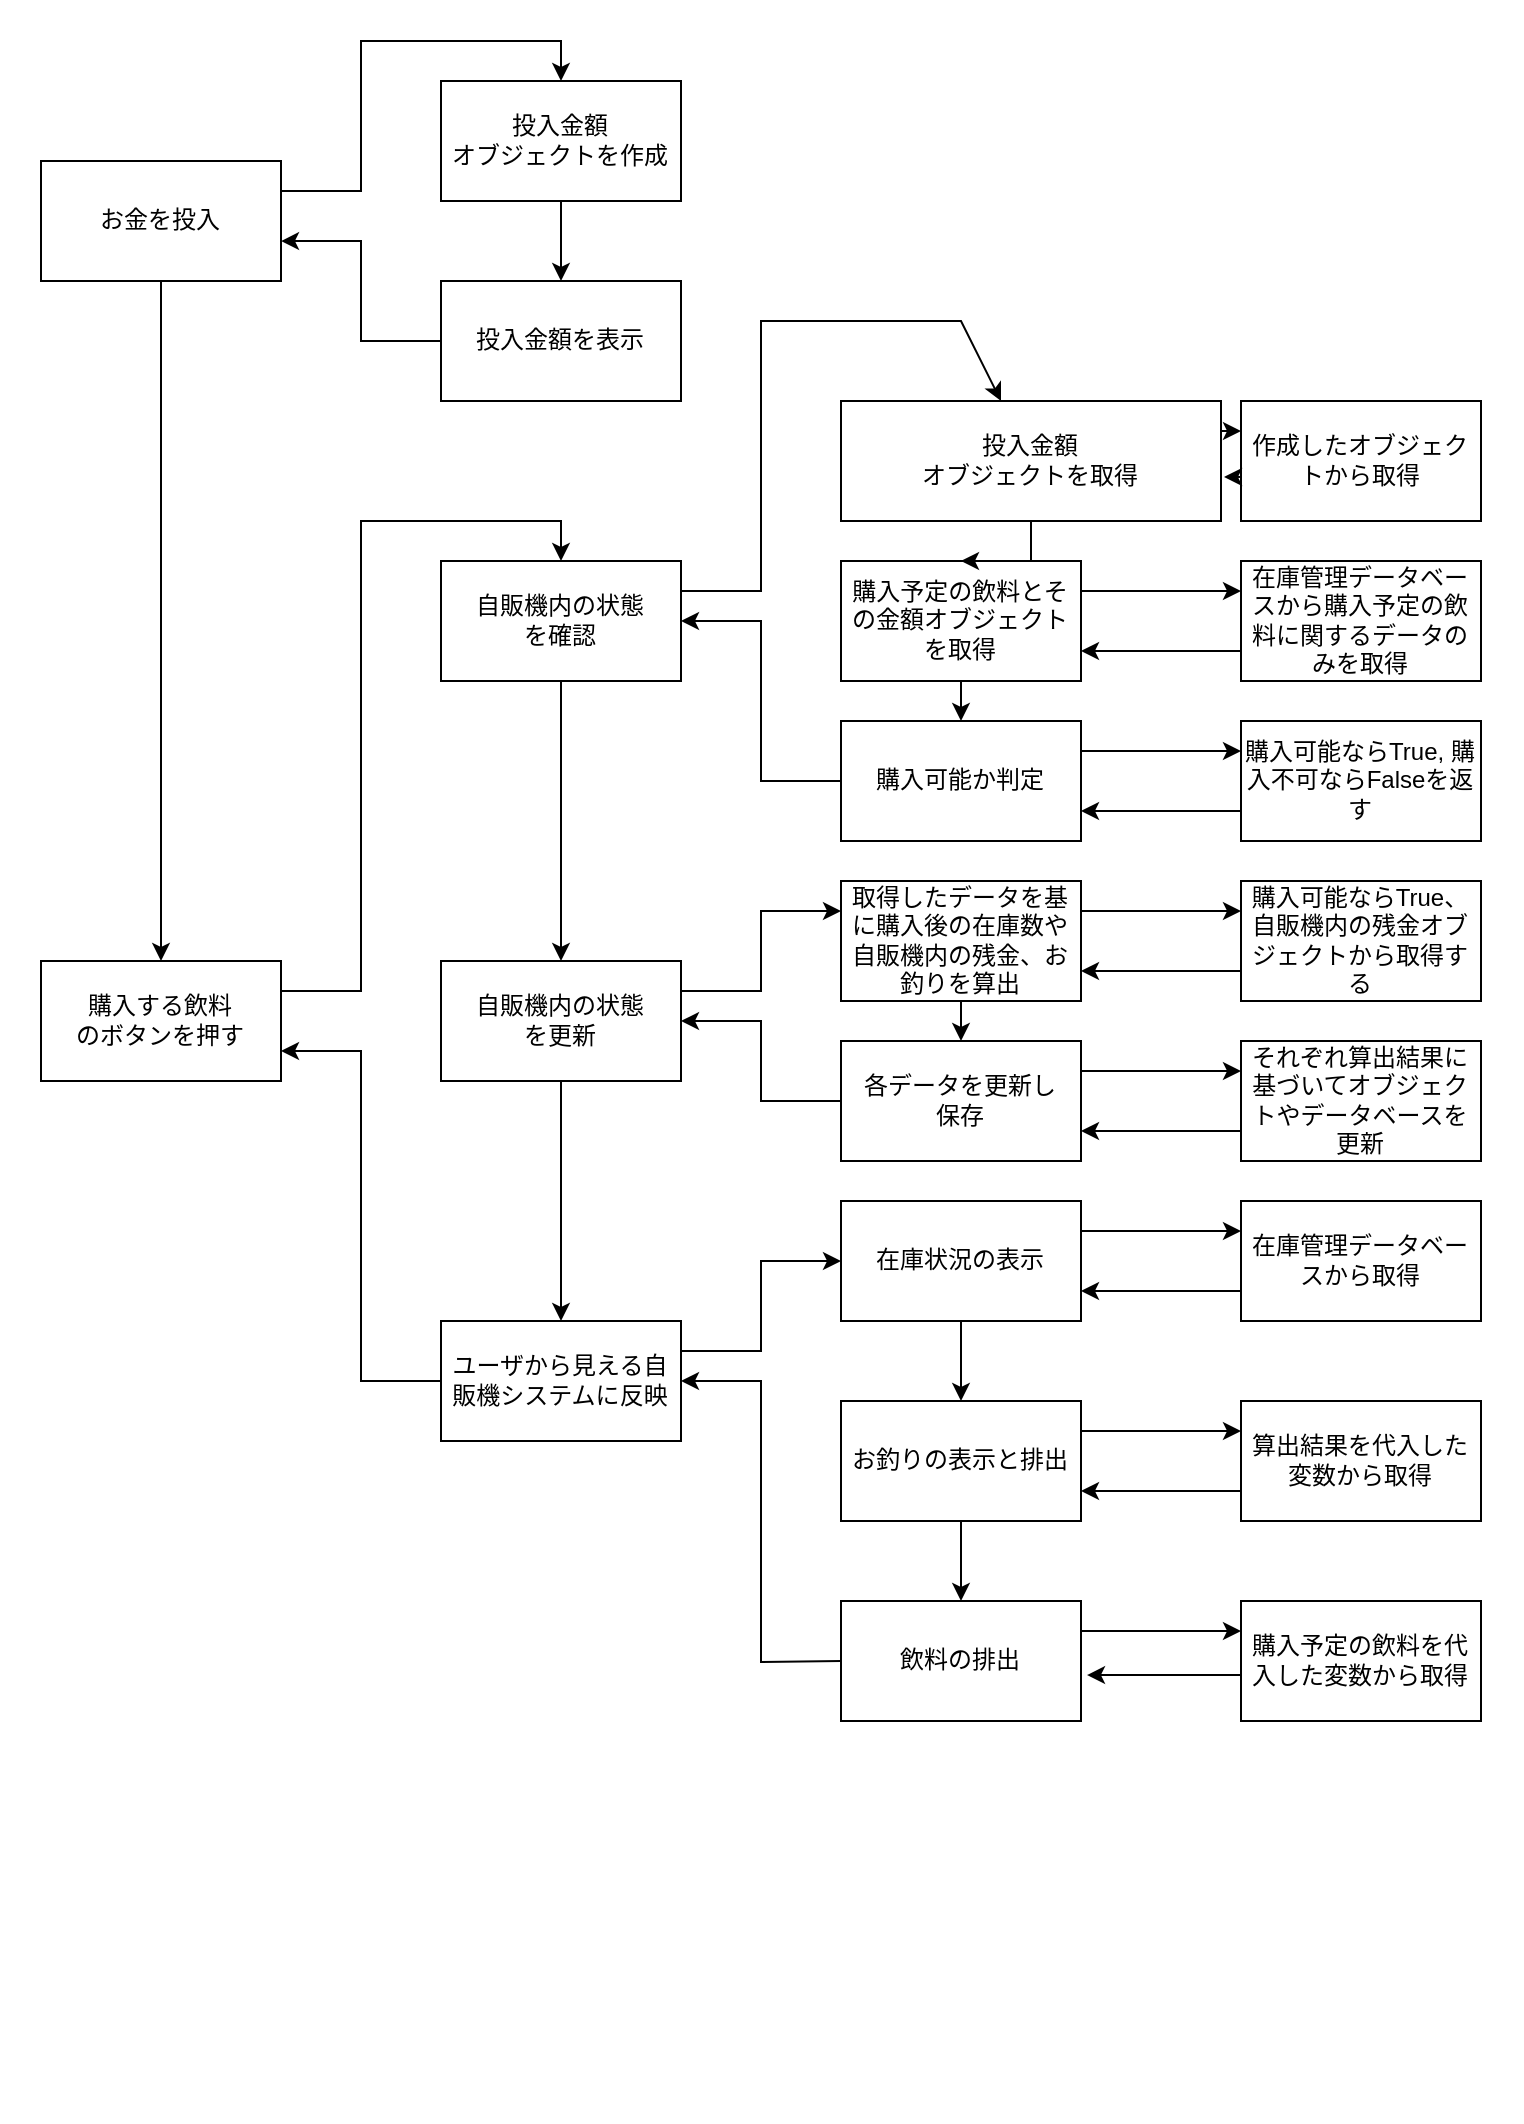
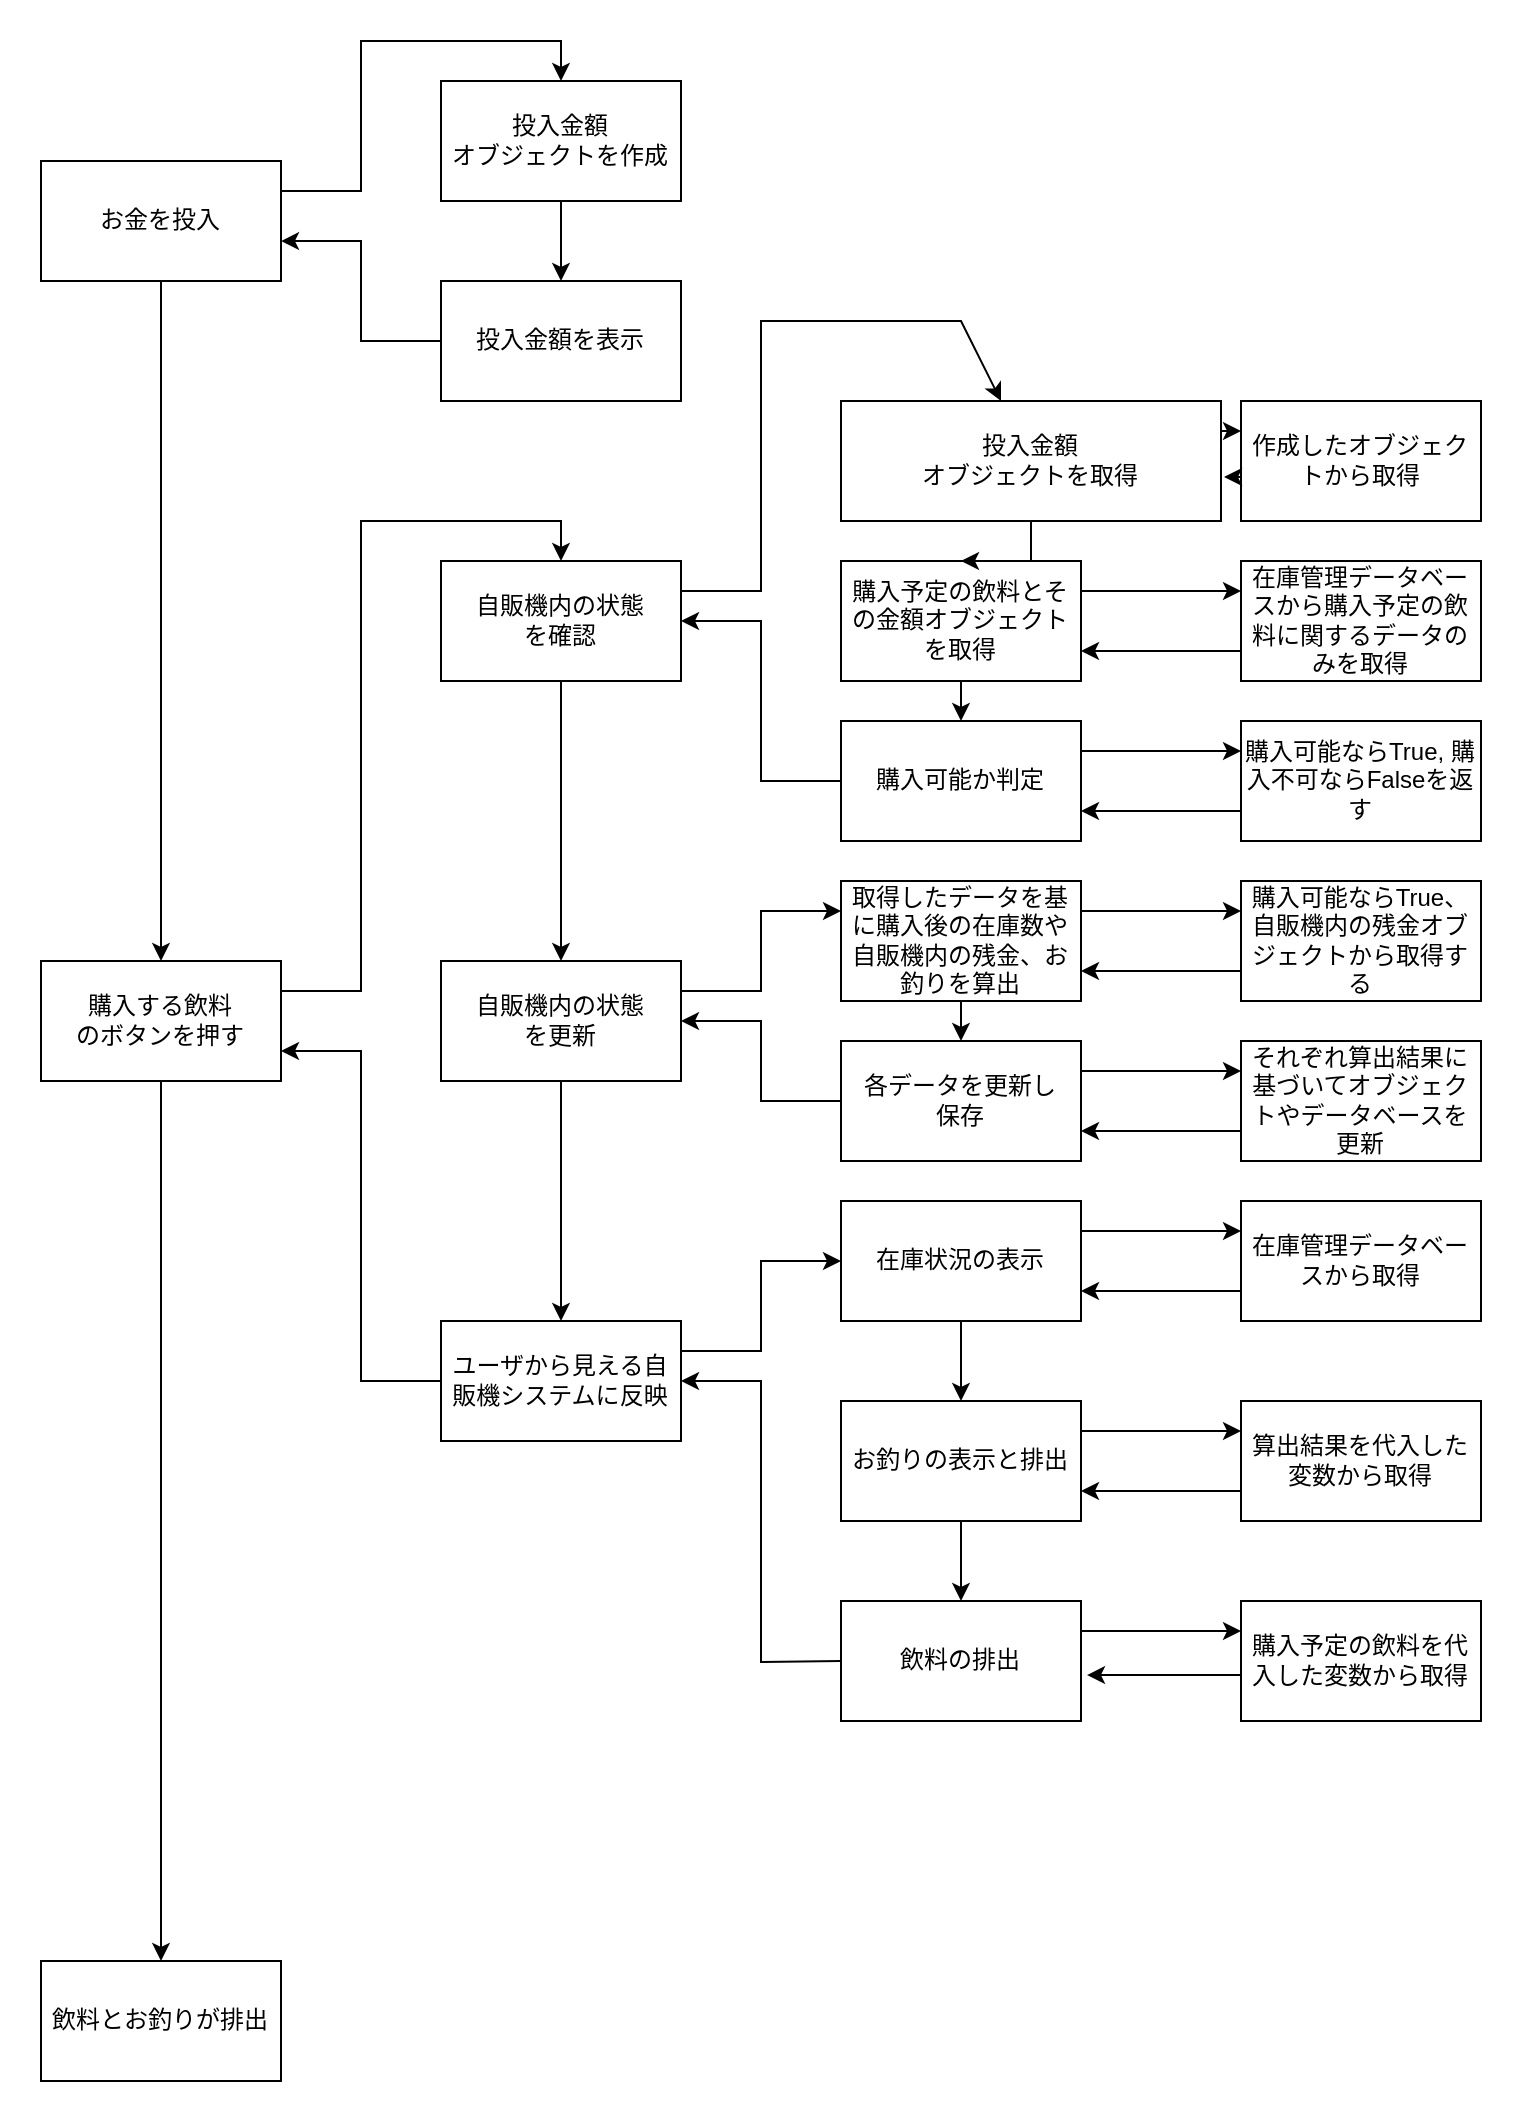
none -> (161, 1514)
none -> (161, 2021)
